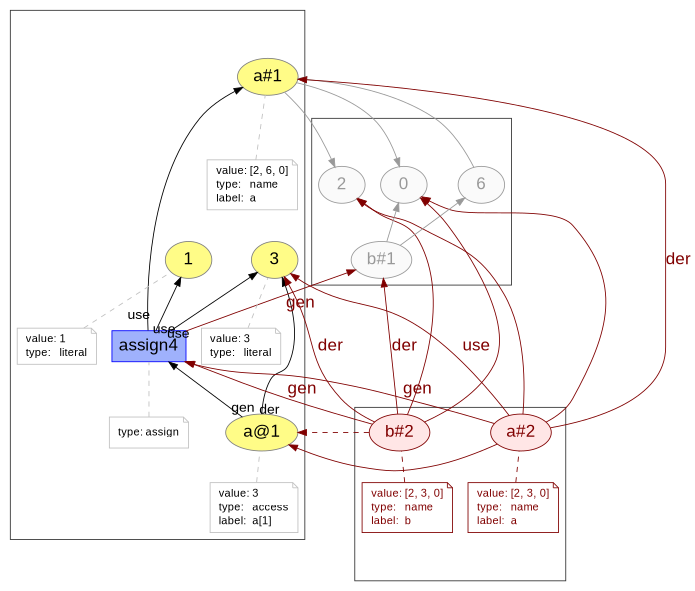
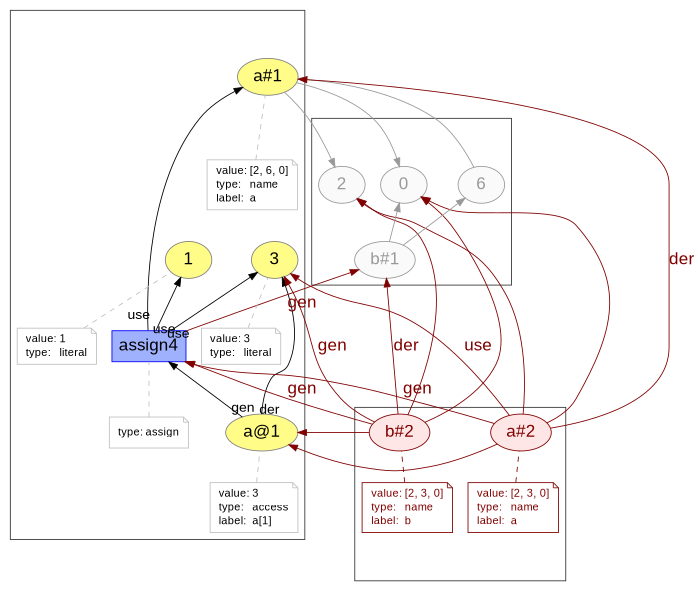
(331, 346) -> (332, 346)
(338, 433) -> (338, 433)
